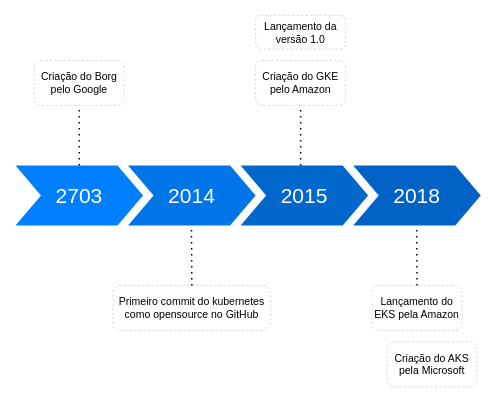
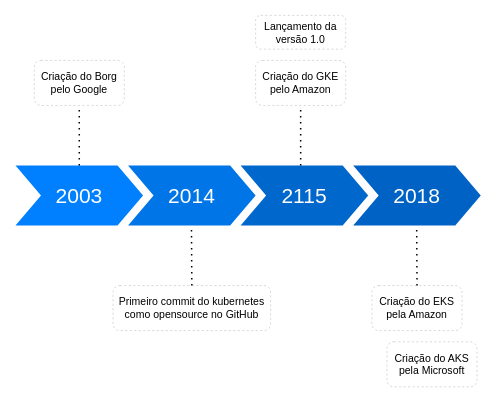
(79, 195) -> (79, 195)
(304, 195) -> (304, 195)
(417, 308) -> (417, 308)
